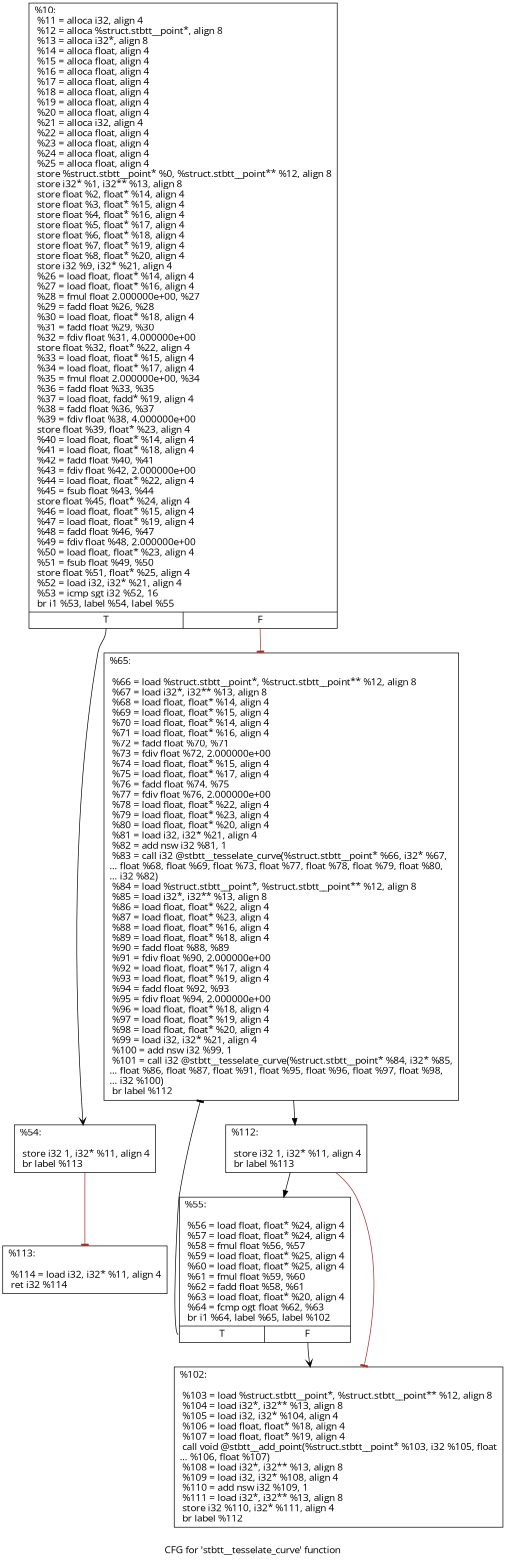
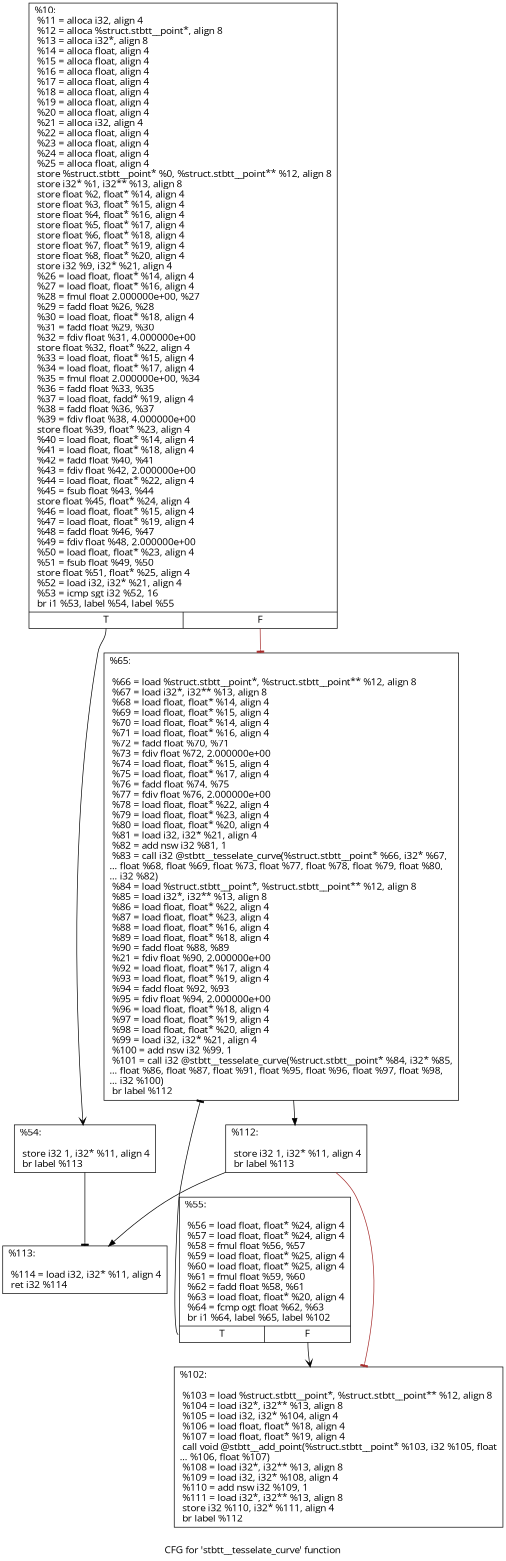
(190, 958) -> (190, 958)
(288, 1182) -> (166, 1201)
(85, 1208) -> (85, 1208)
